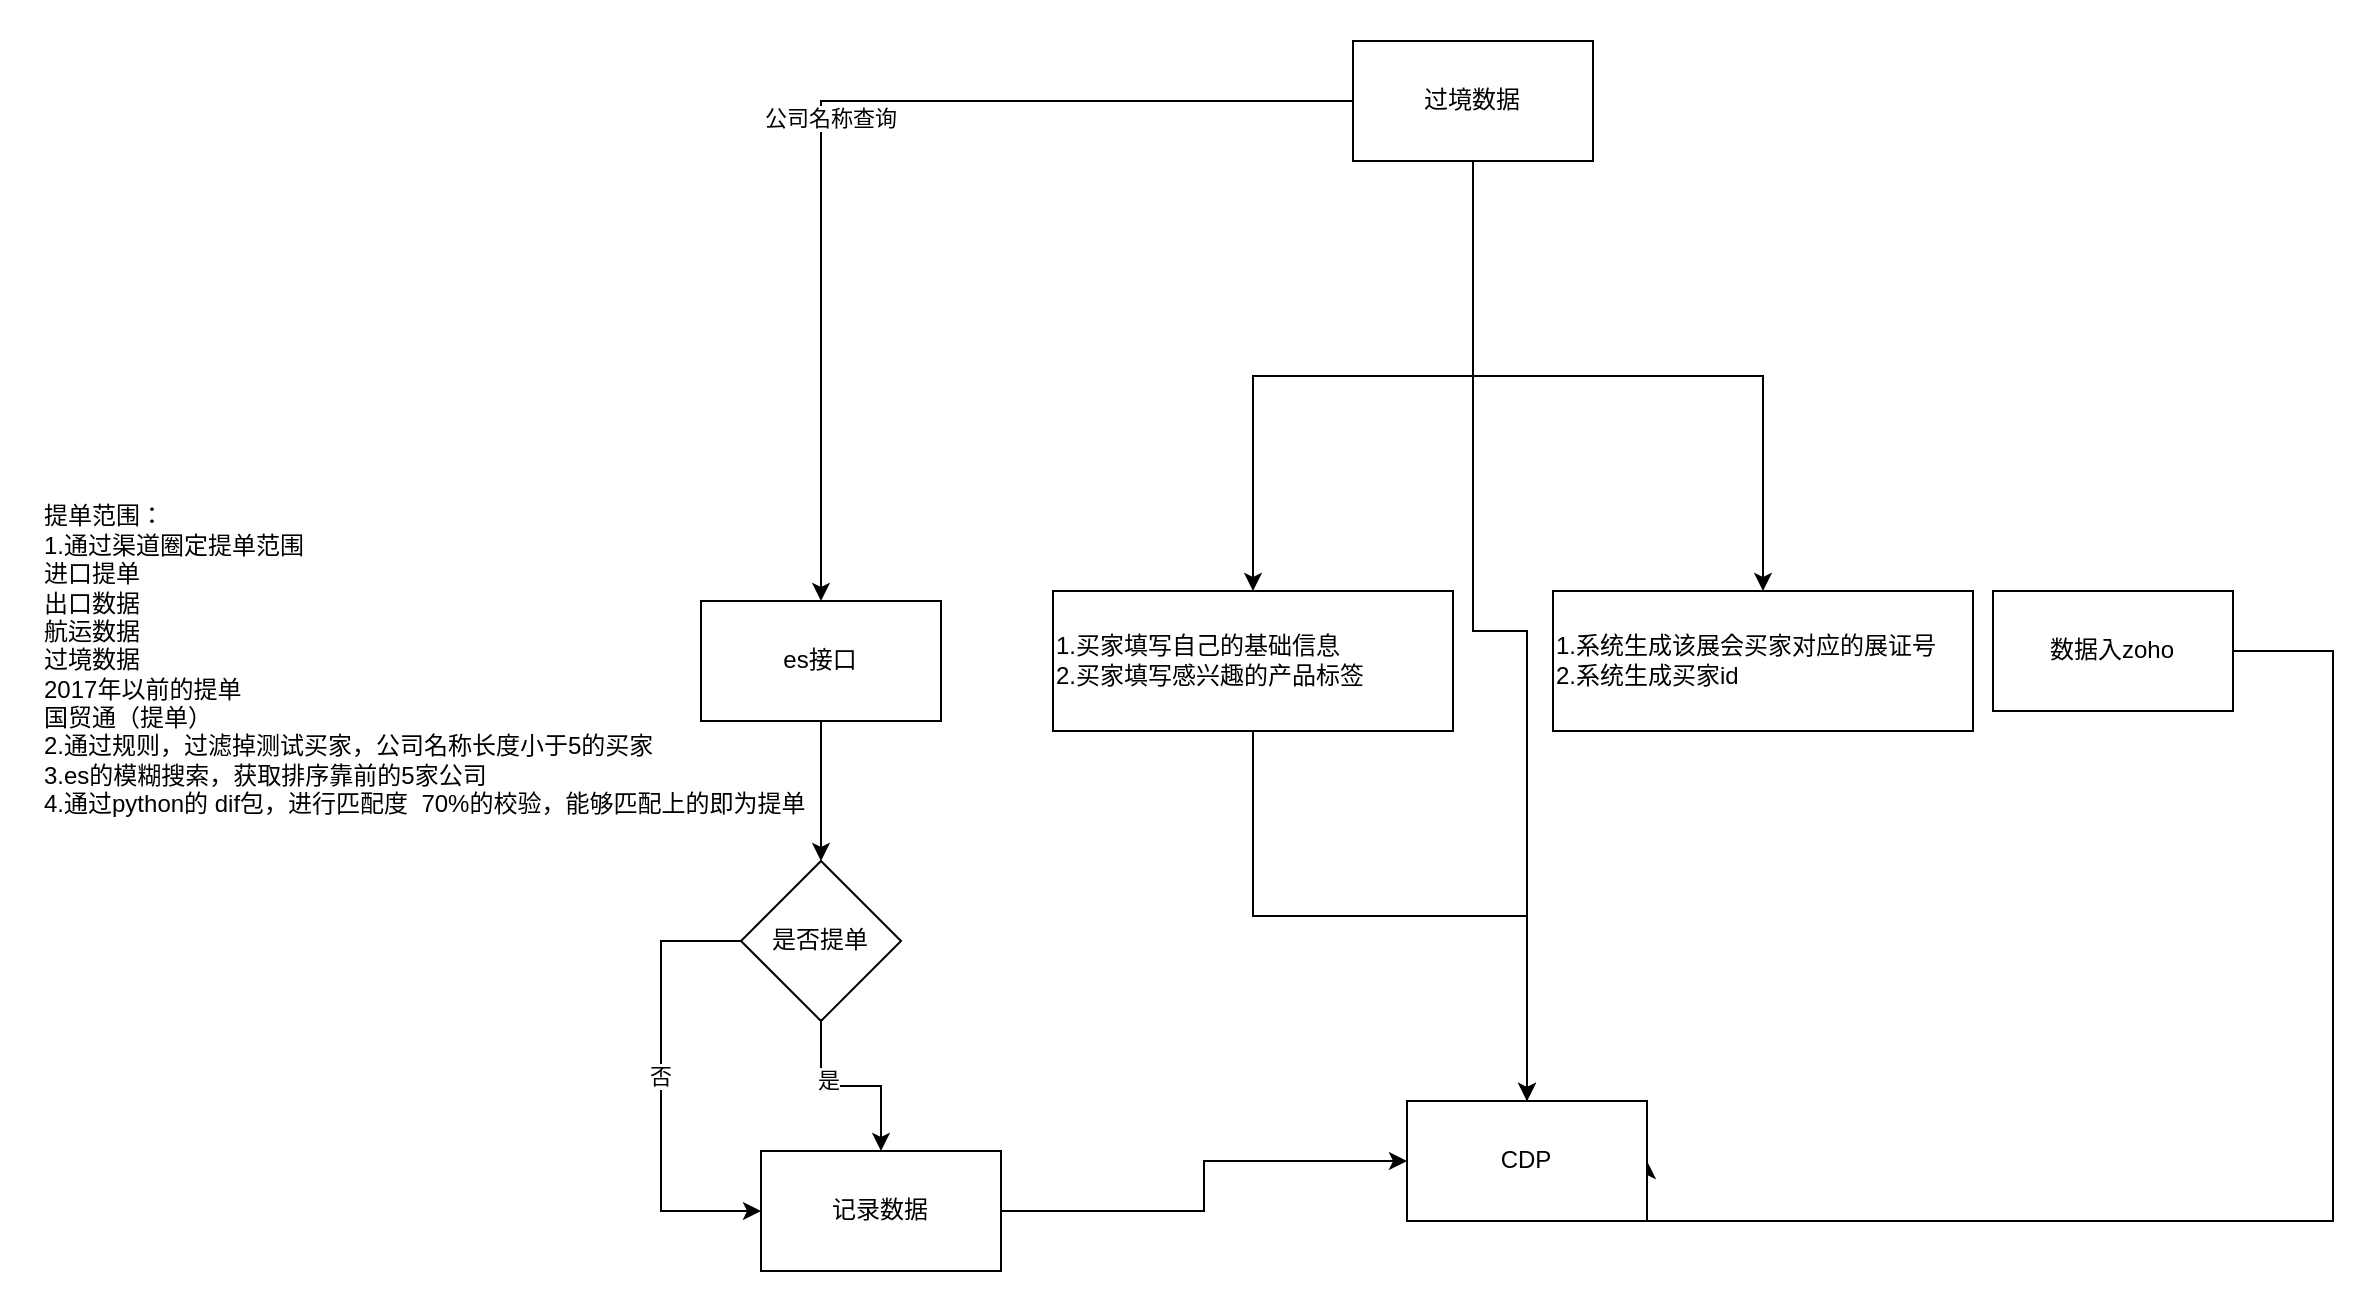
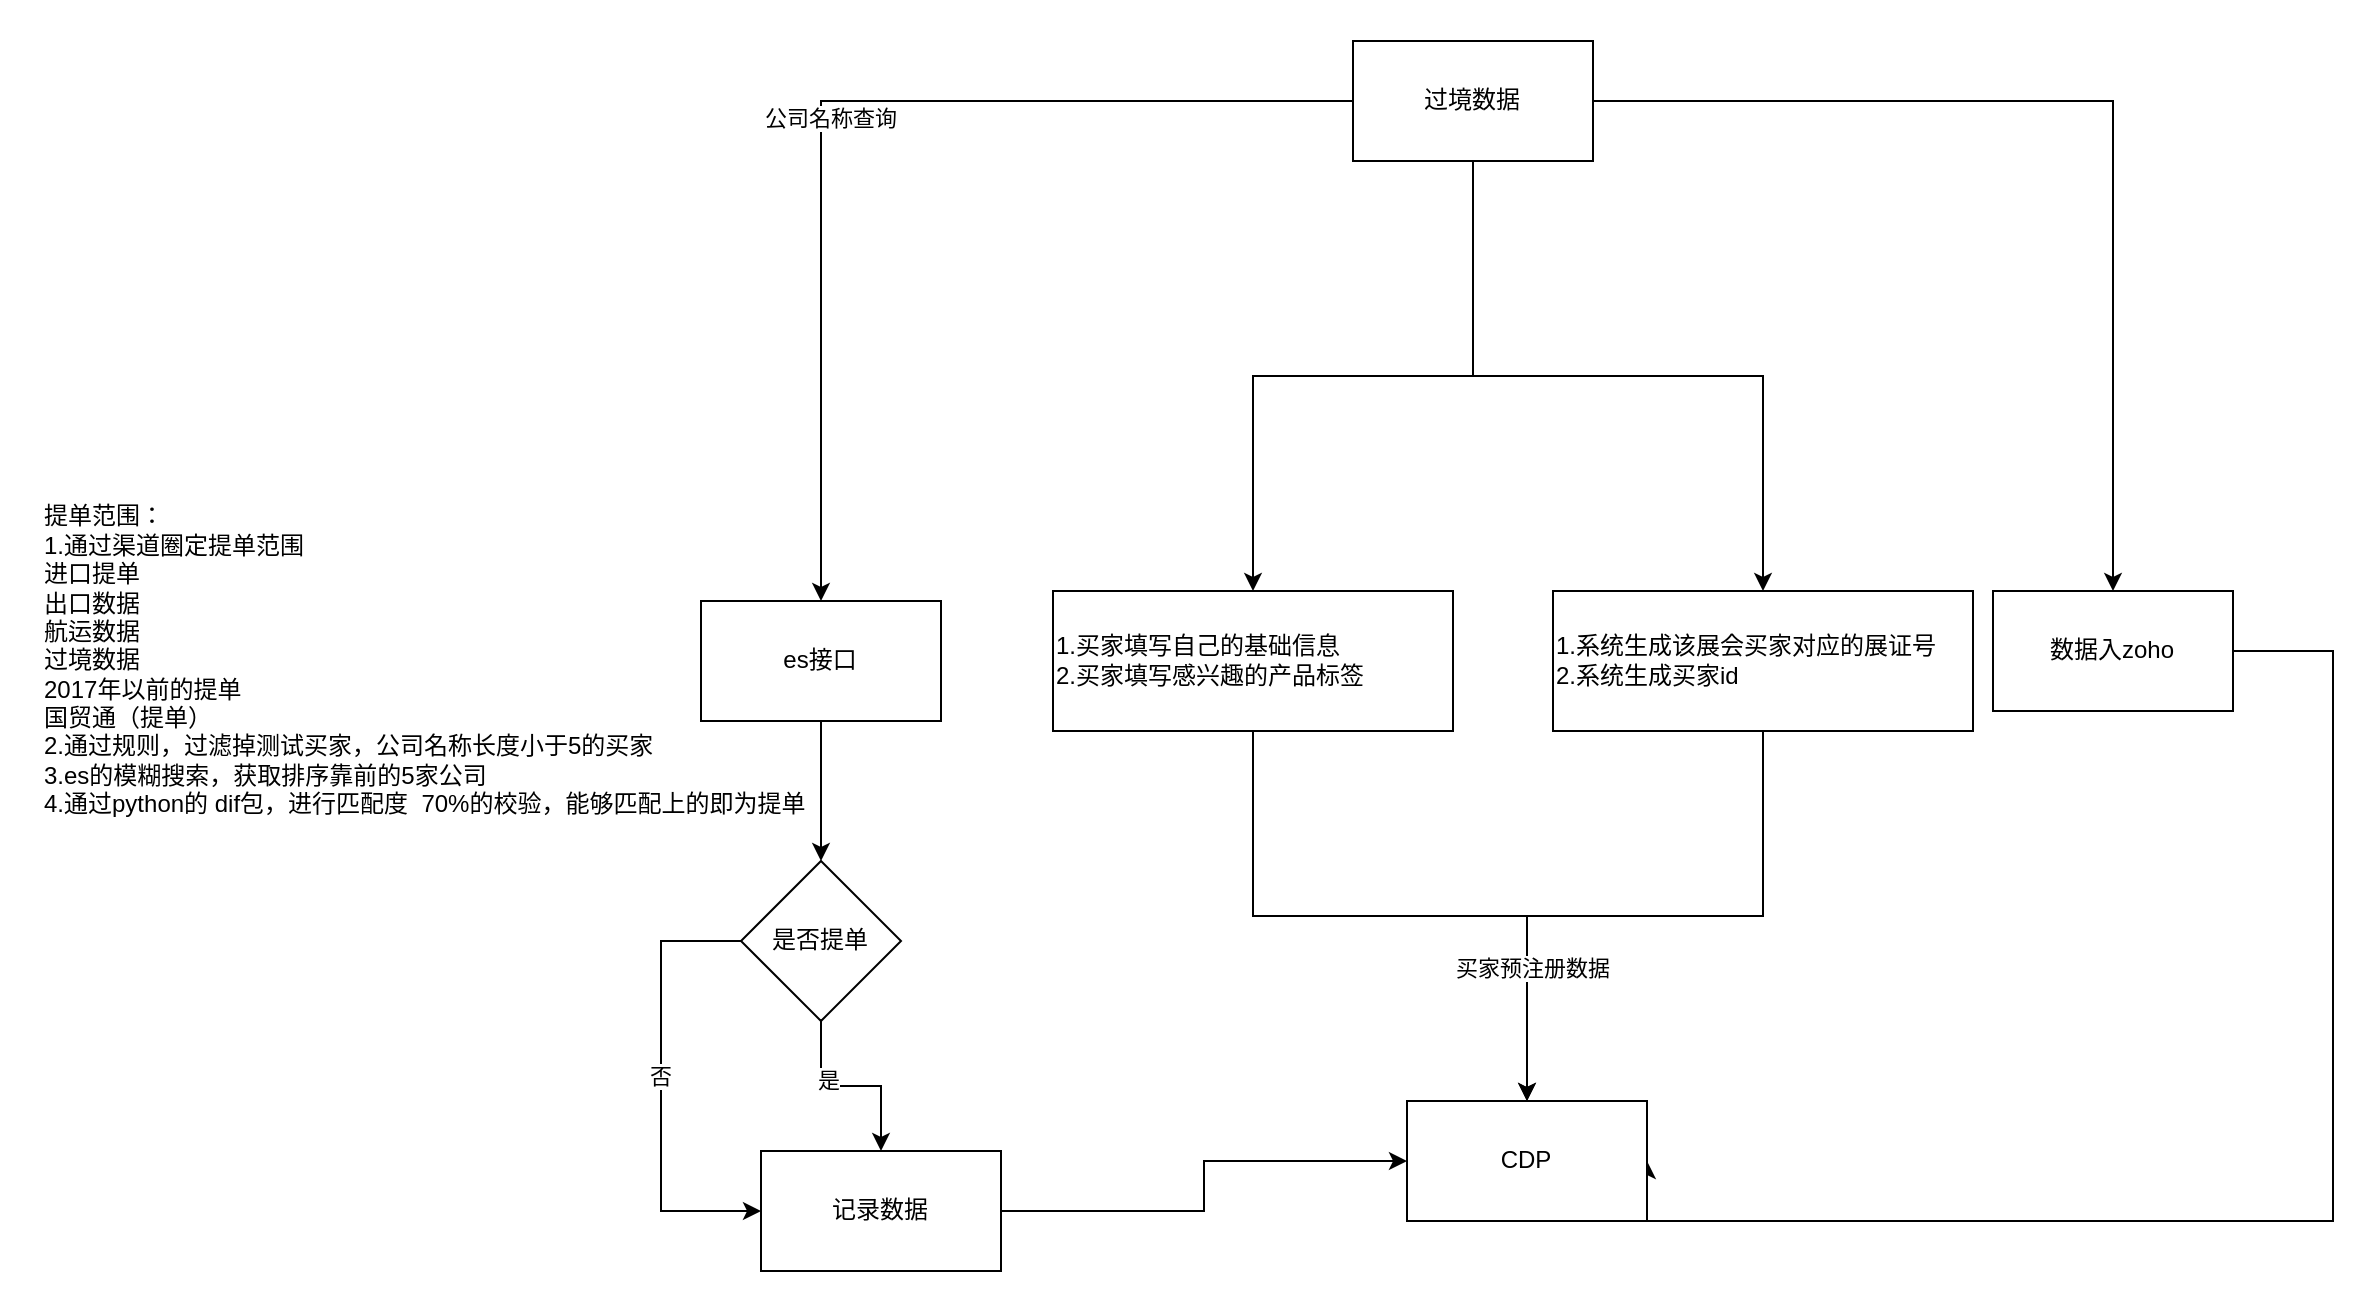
(1515, 631) -> (2091, 101)
none -> (1740, 916)
